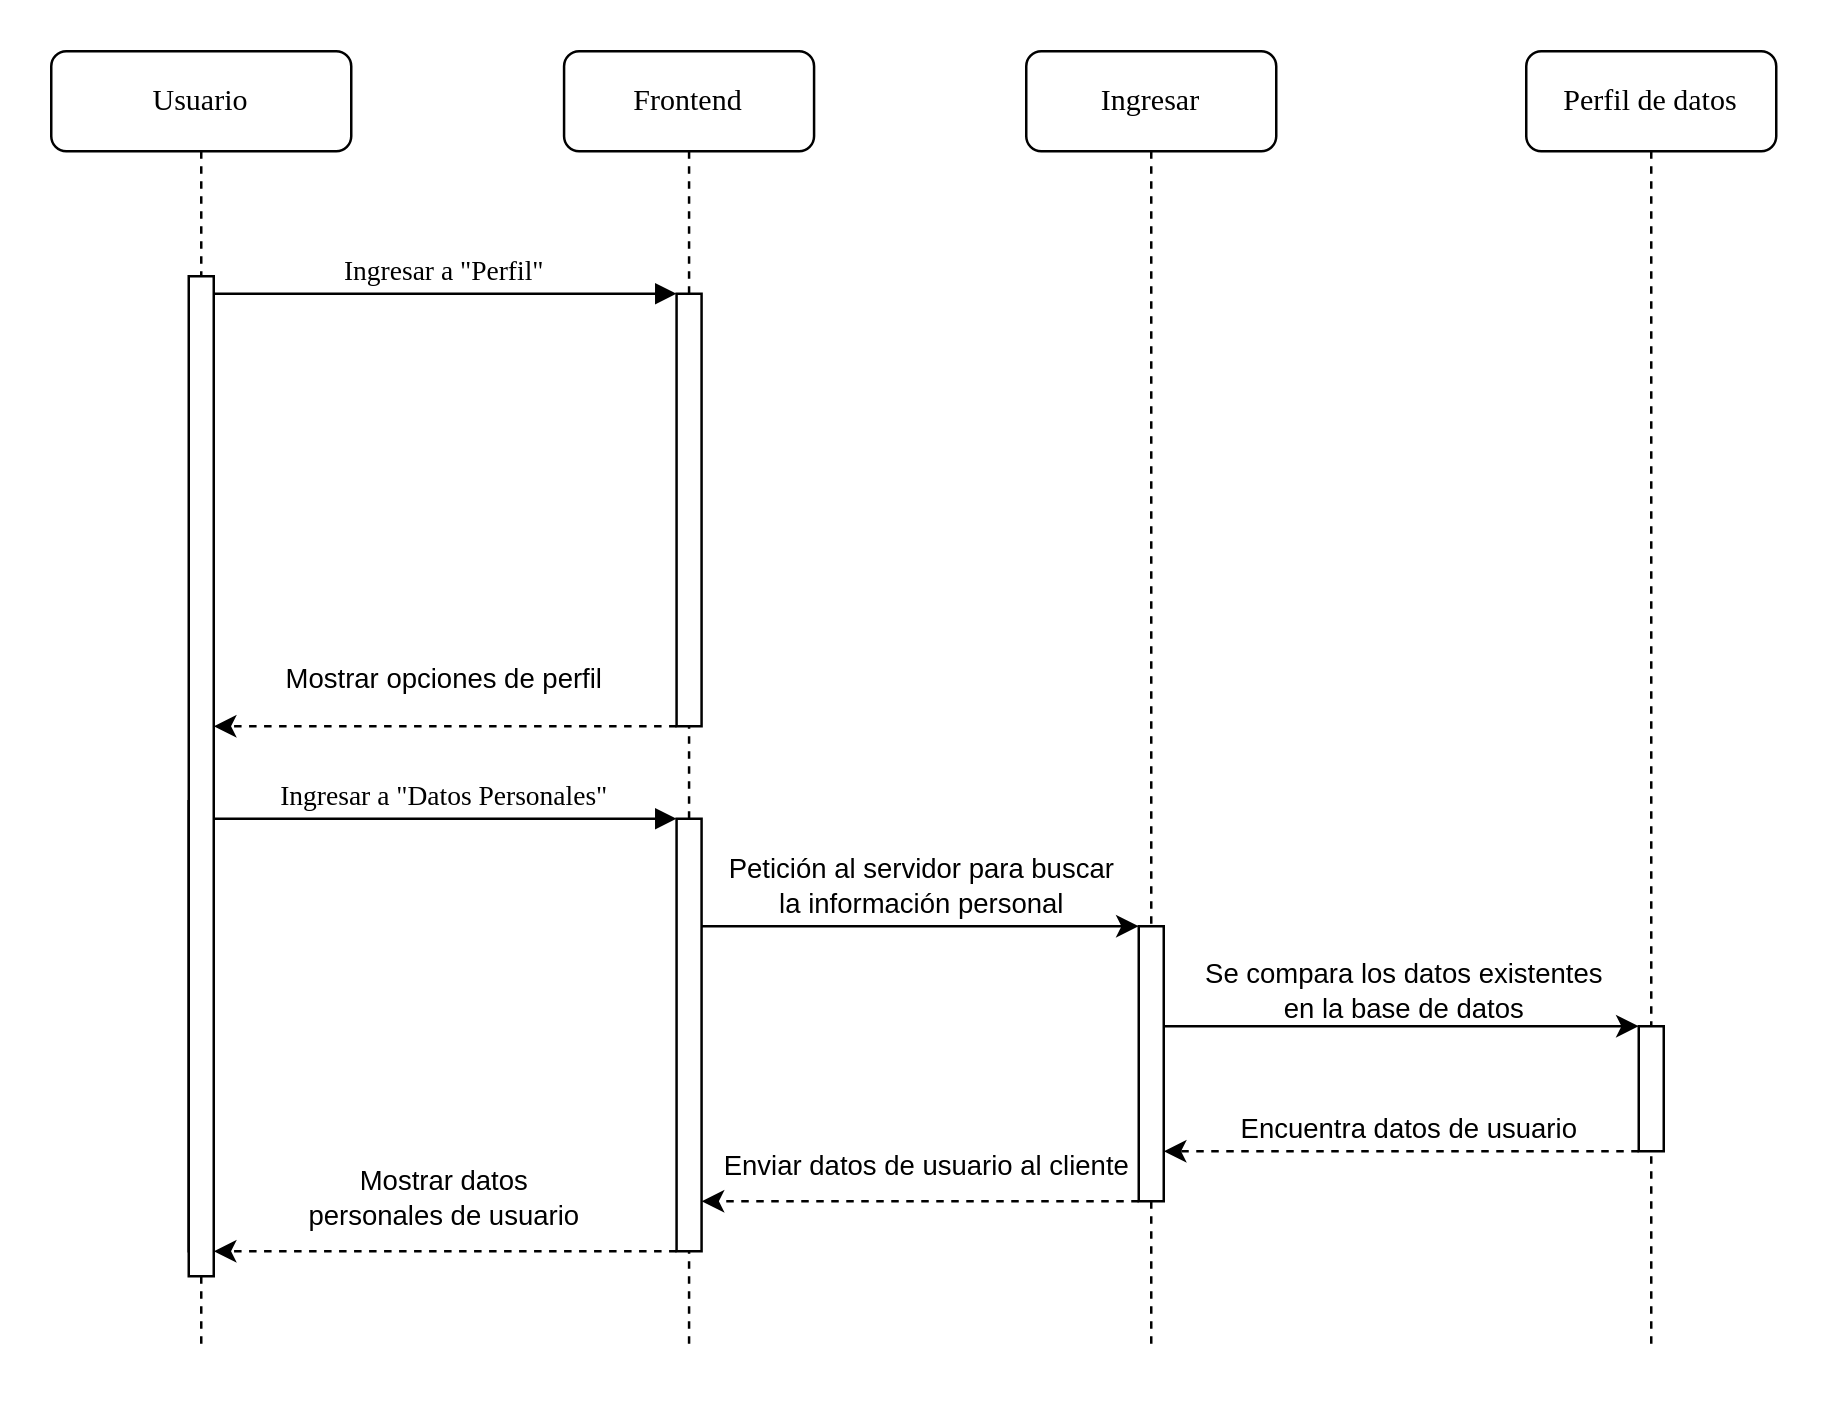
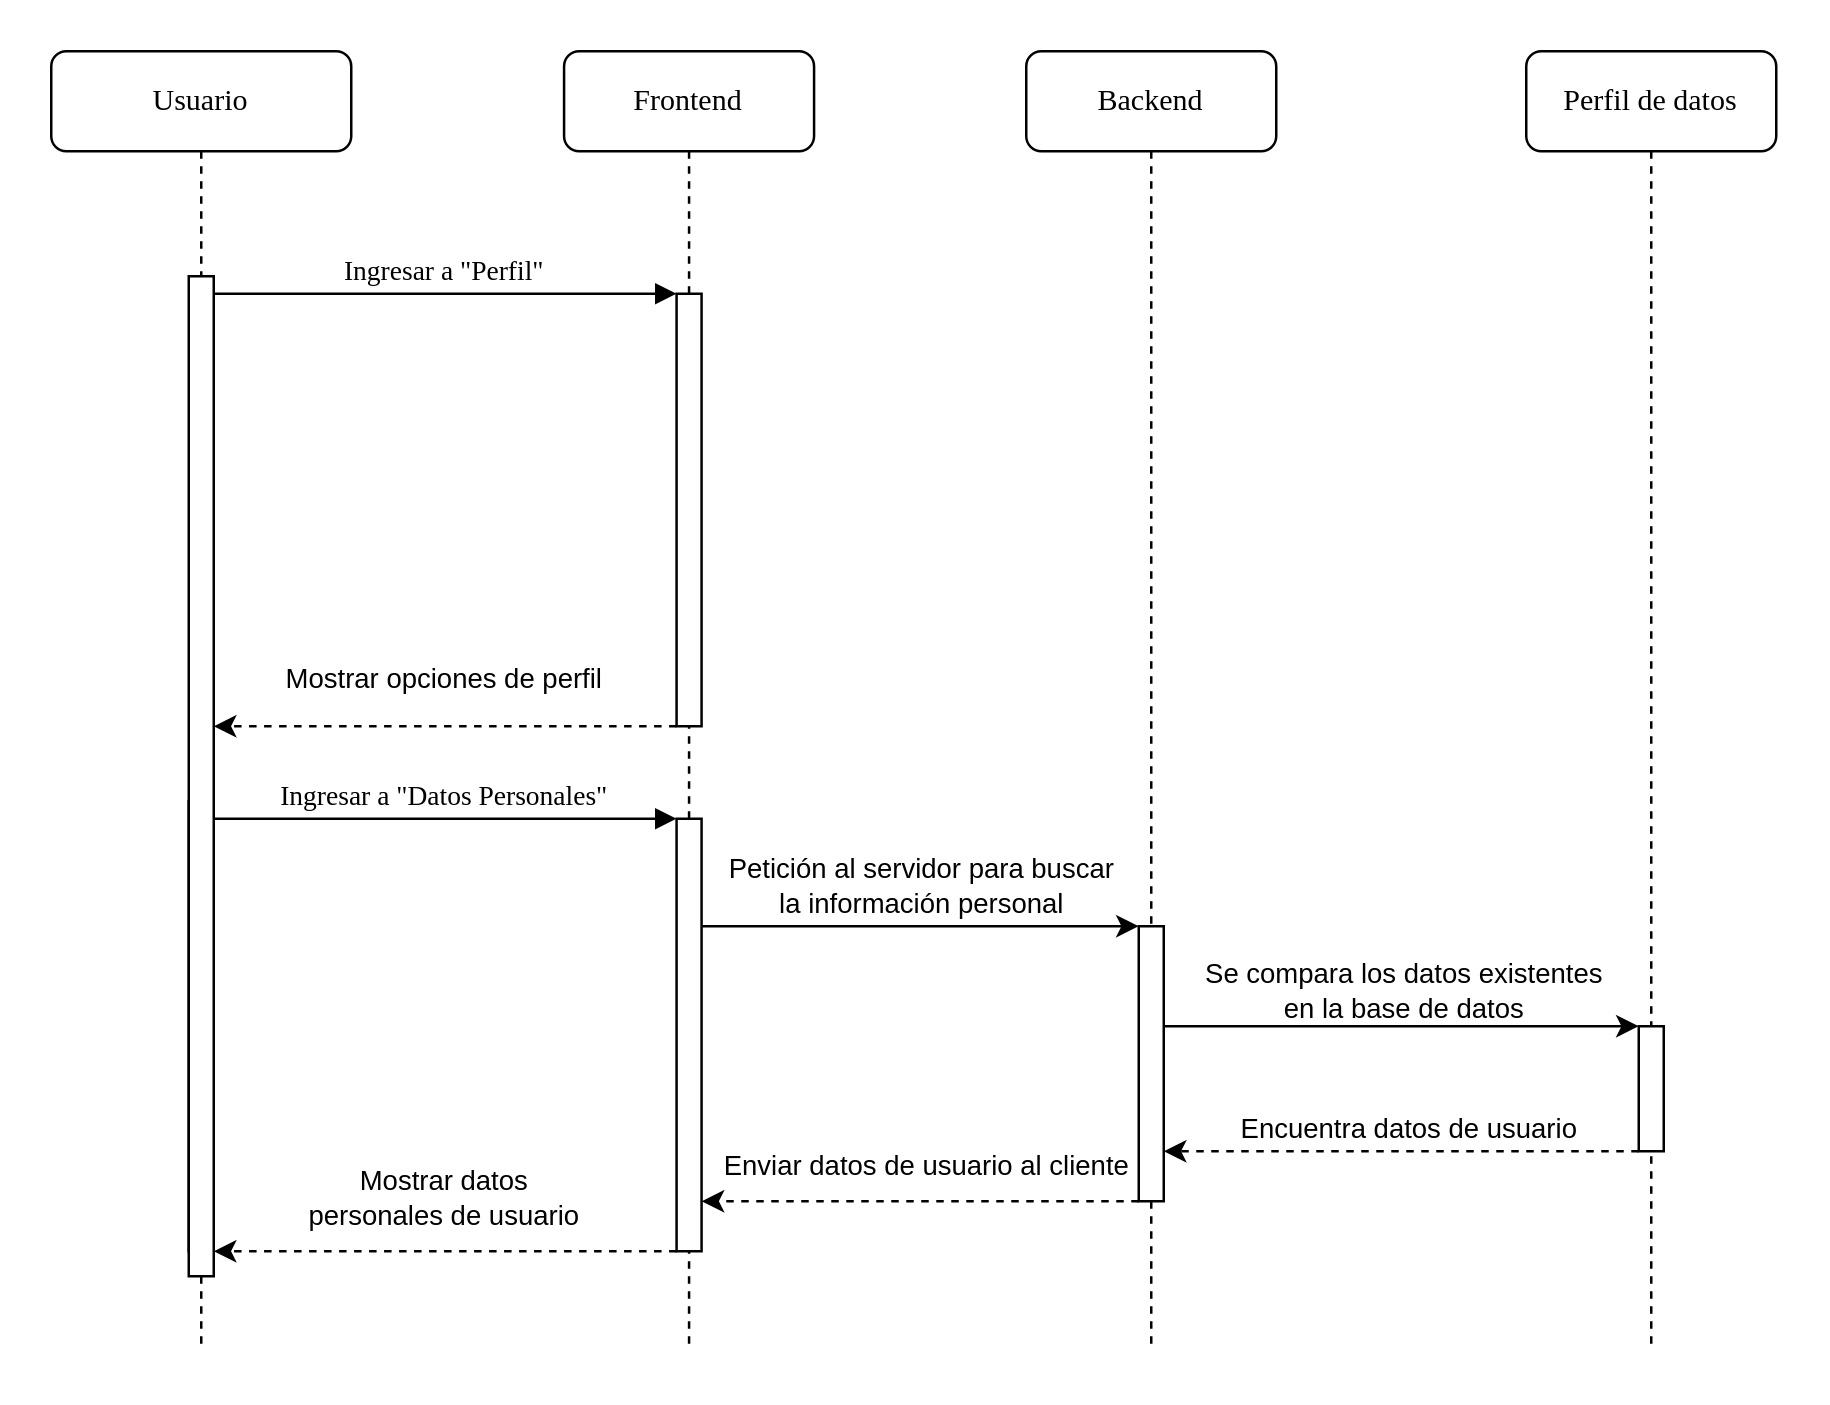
(1151, 101) -> (1151, 101)
